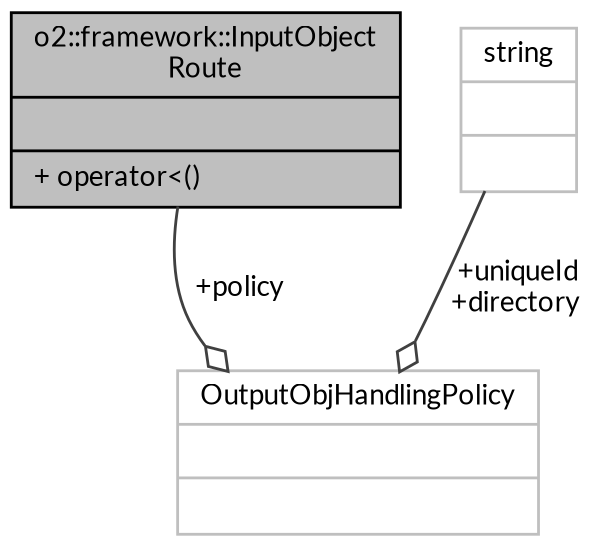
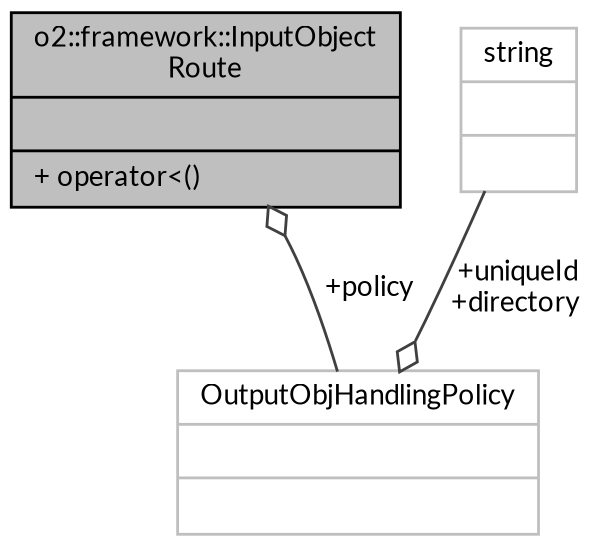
(176, 279) -> (315, 303)
